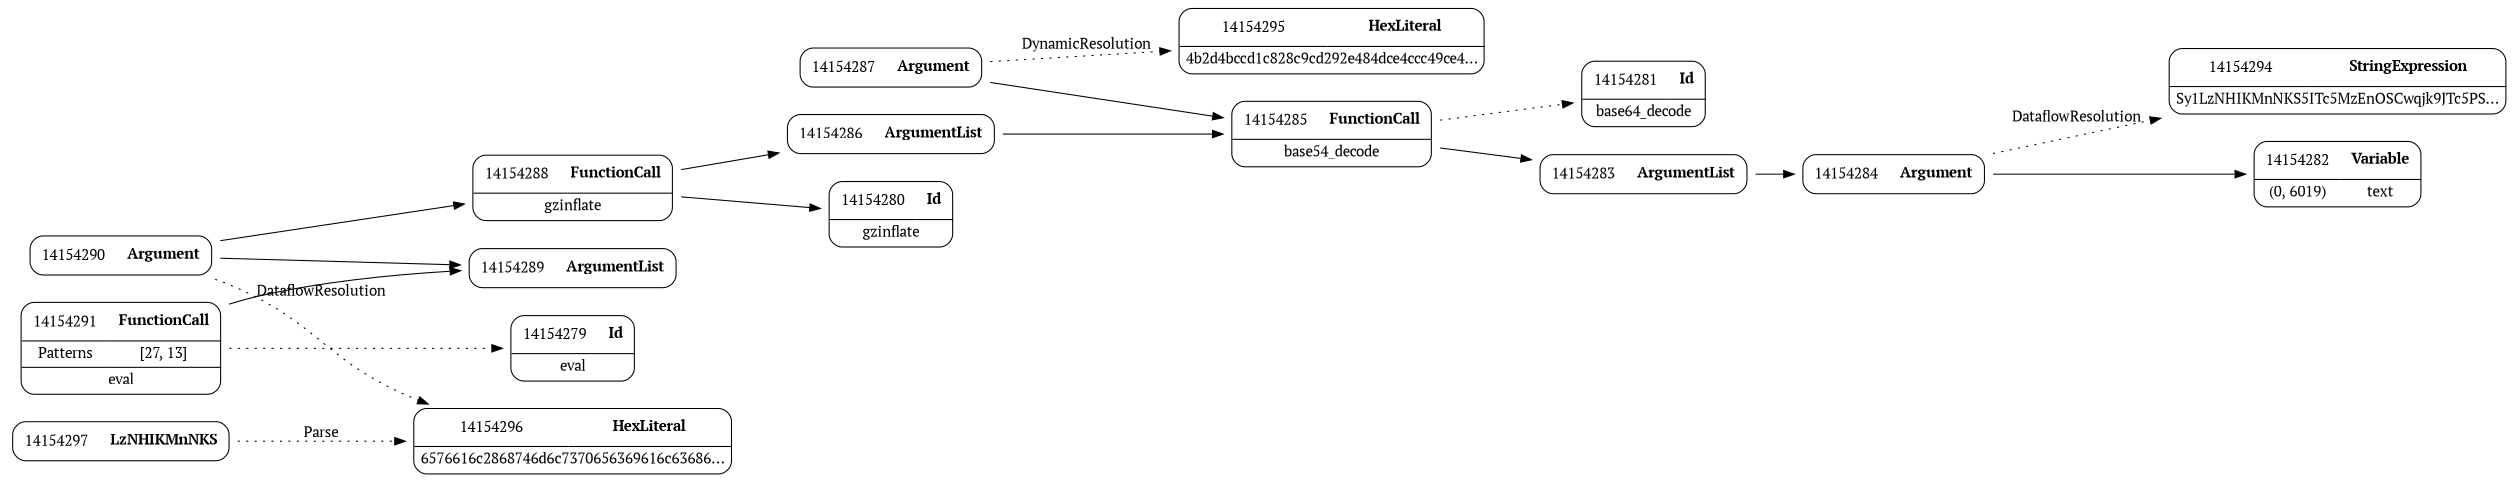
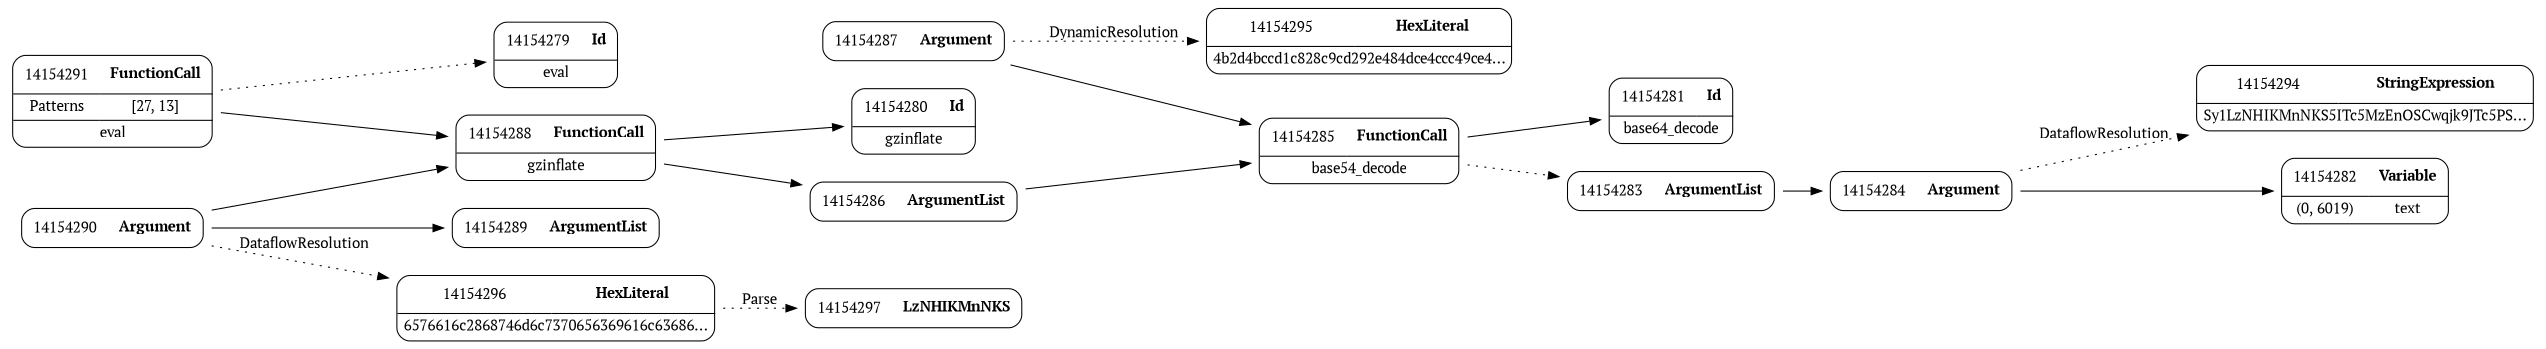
(1501, 112) -> (1529, 129)
(1481, 153) -> (1508, 170)
(339, 282) -> (329, 124)
(316, 441) -> (754, 308)
